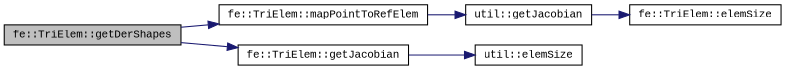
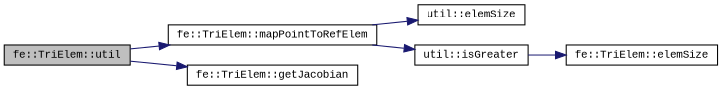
(529, 15) -> (471, 55)
(93, 35) -> (67, 55)
(437, 55) -> (390, 23)
